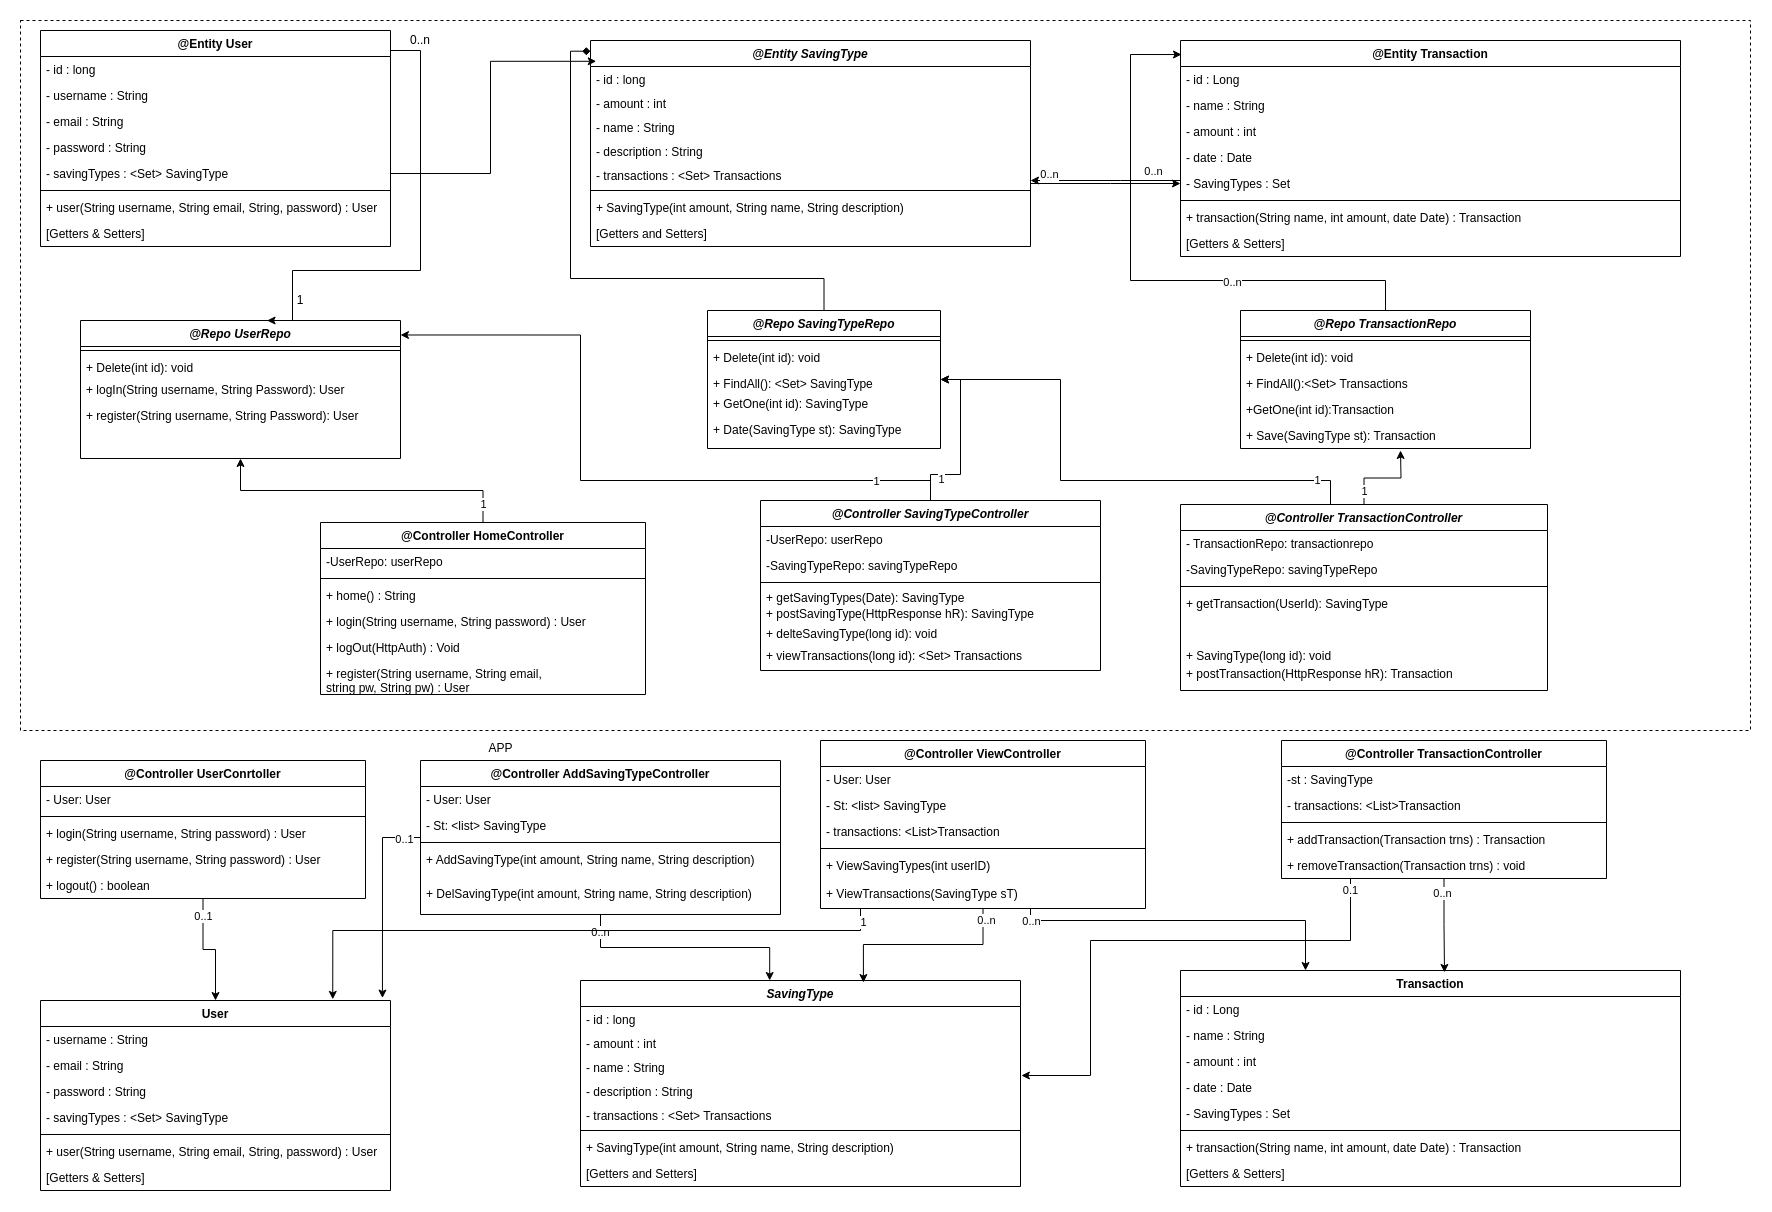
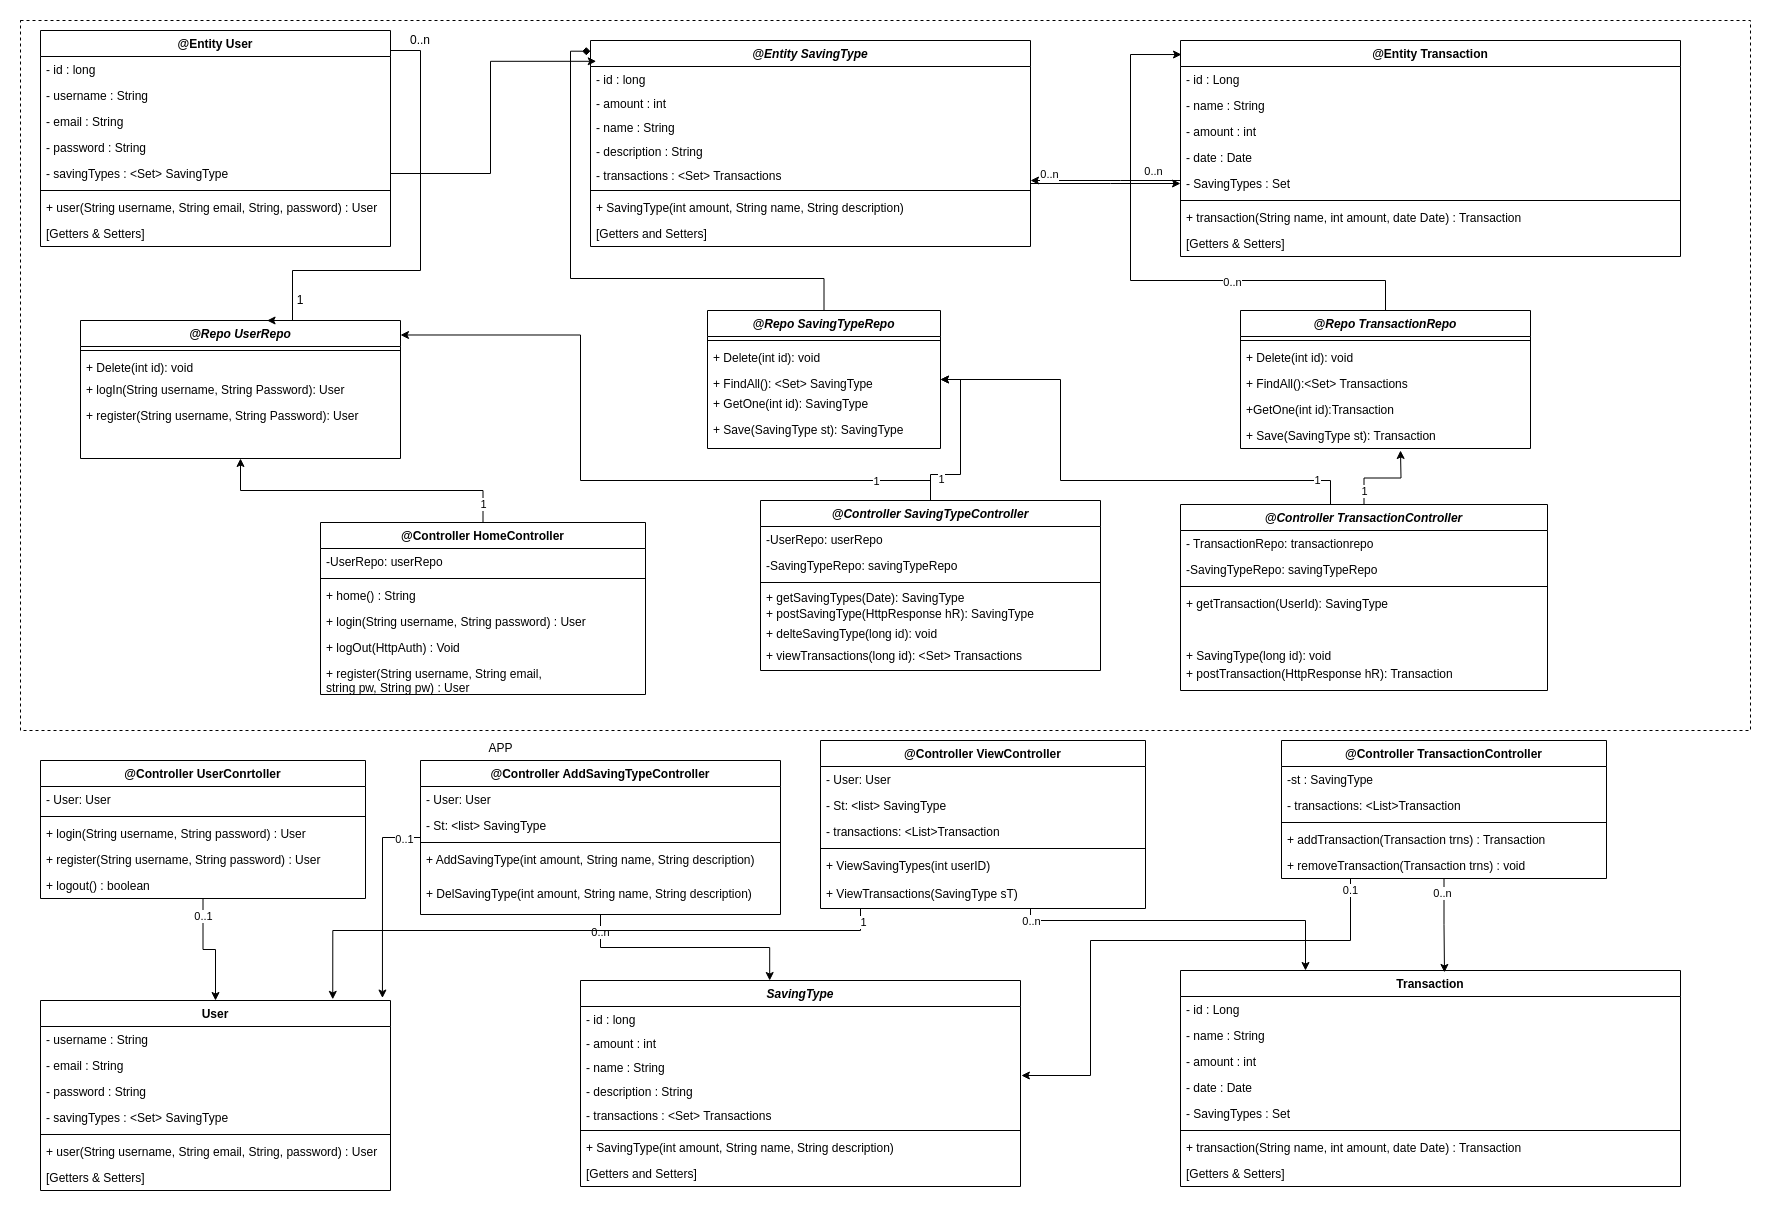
(815, 430) -> (815, 430)
(926, 945) -> none
